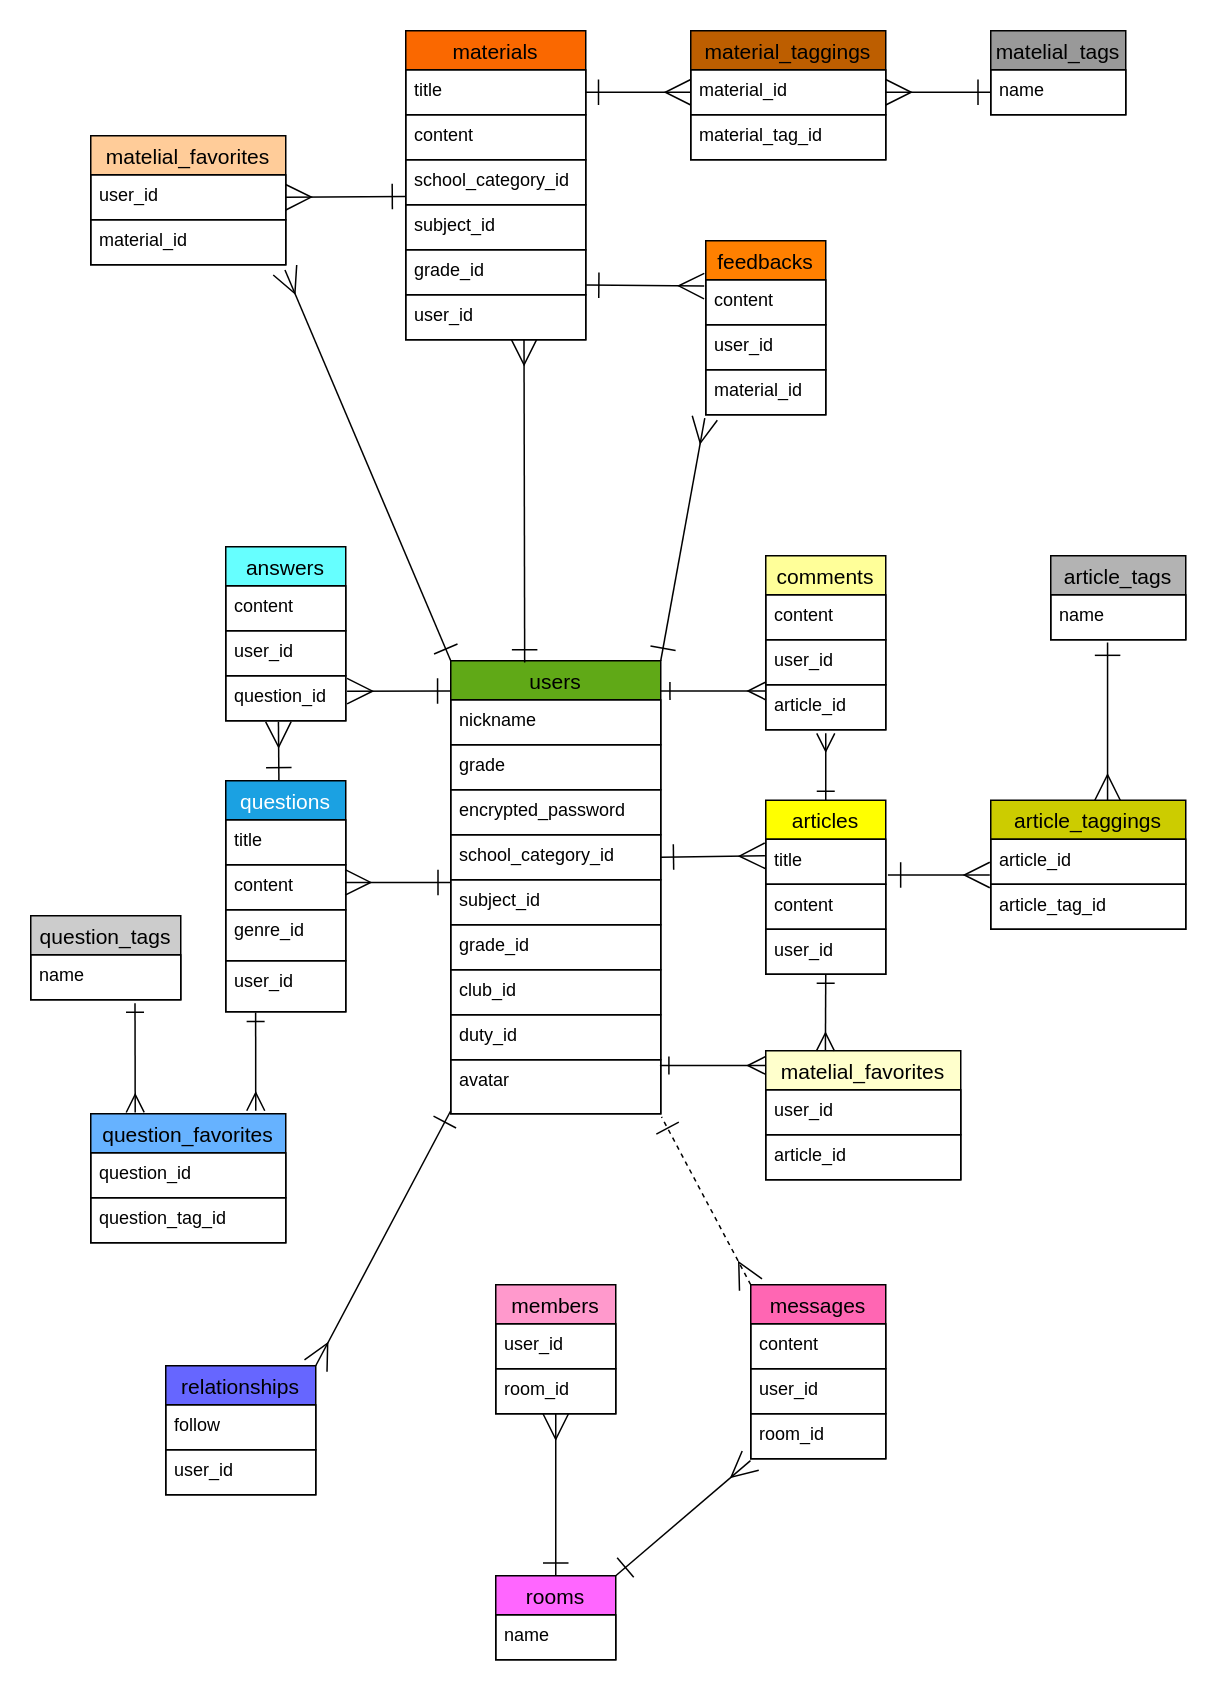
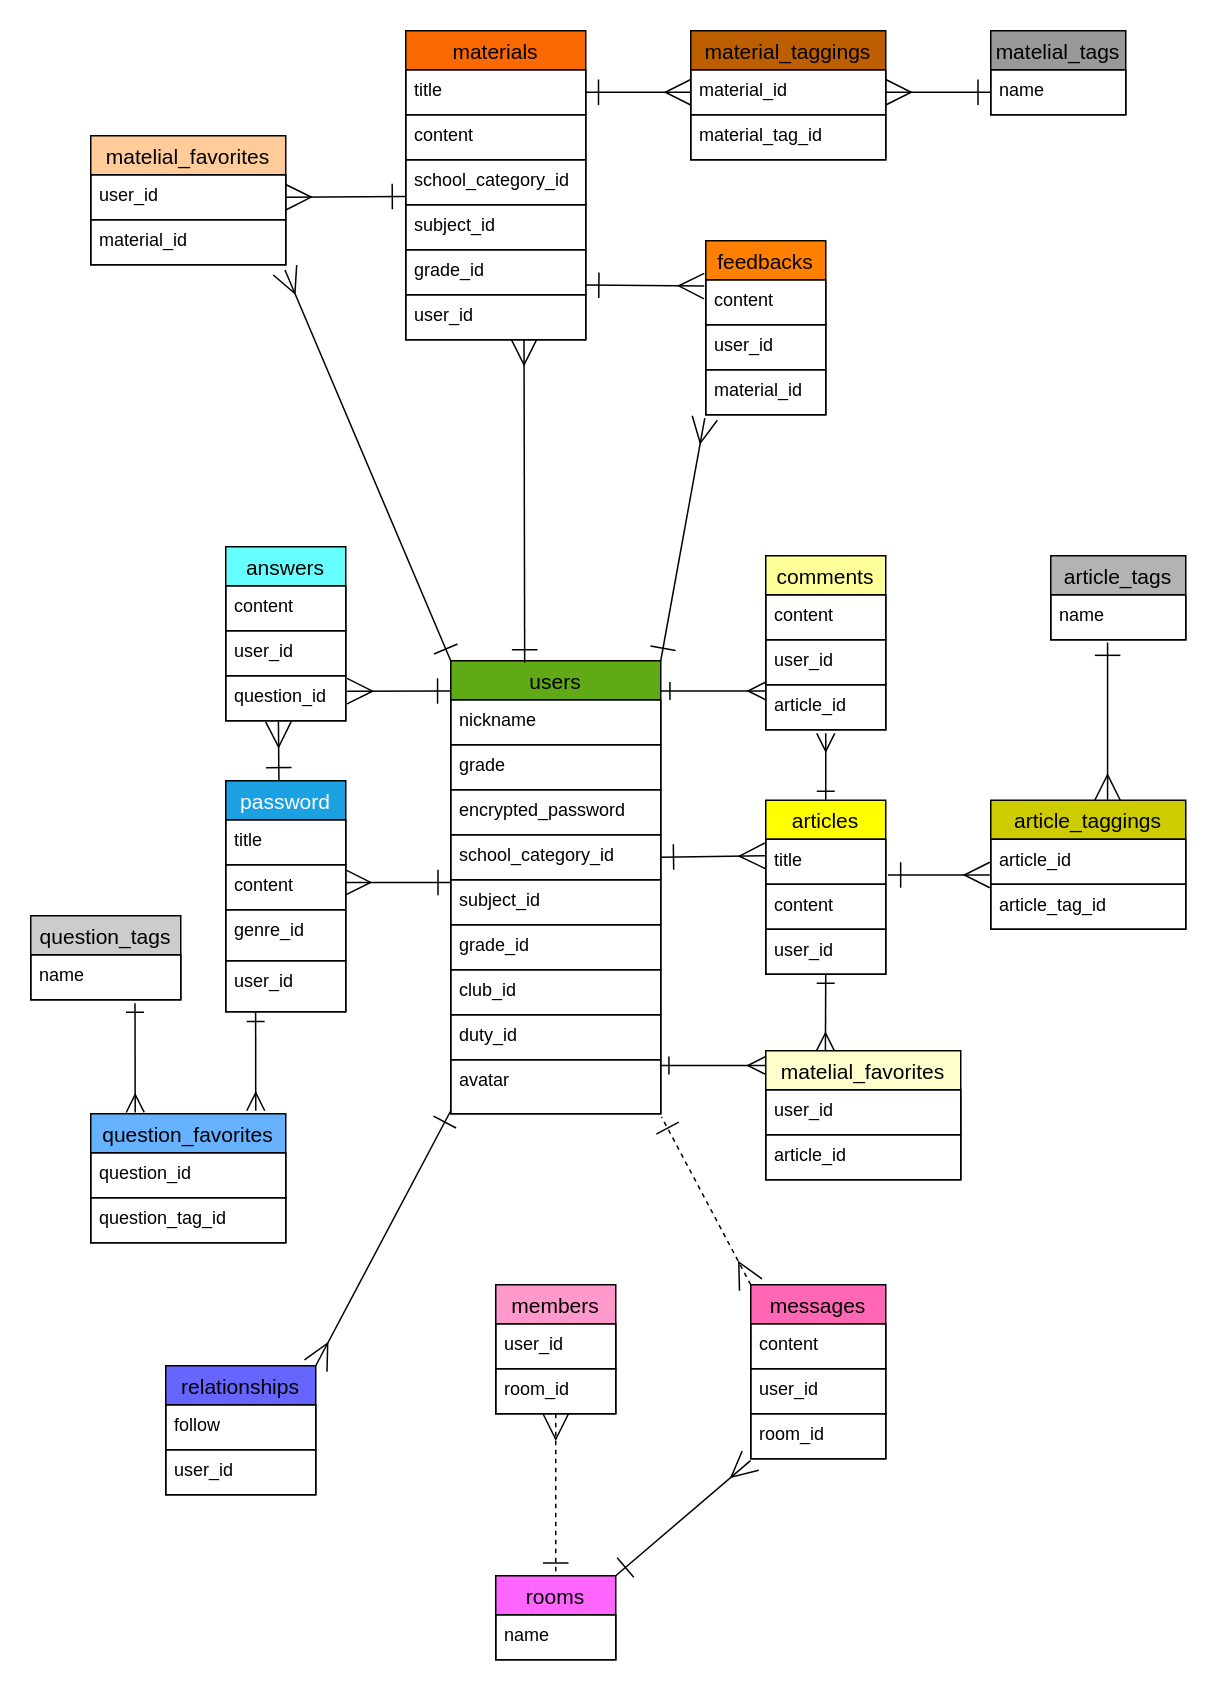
(285, 802) -> (285, 802)
(556, 1496) -> (556, 1496)
